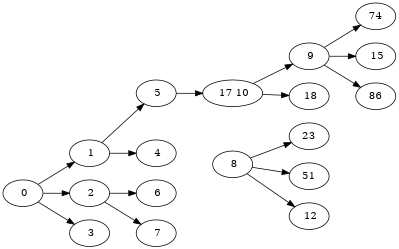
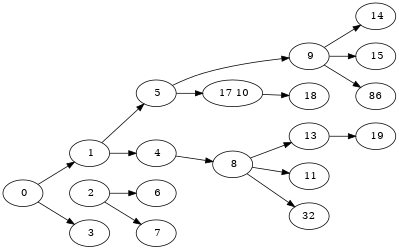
(376, 16) -> (376, 16)
(269, 75) -> (226, 68)
(309, 136) -> (309, 136)
none -> (376, 136)
none -> (191, 158)
(309, 176) -> (309, 176)
(53, 193) -> none
(309, 216) -> (309, 216)
